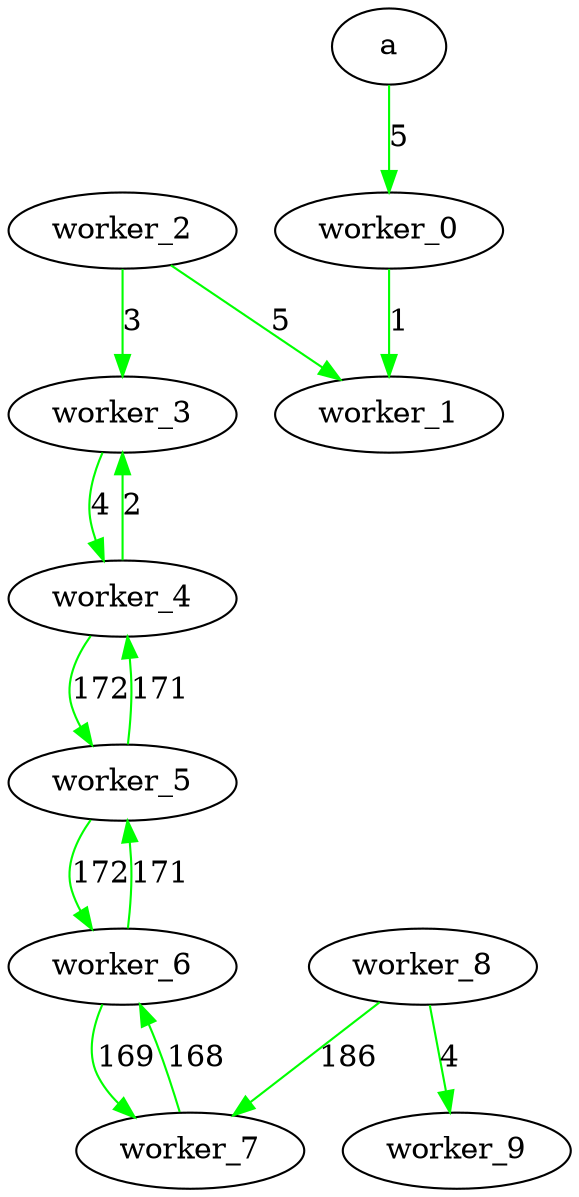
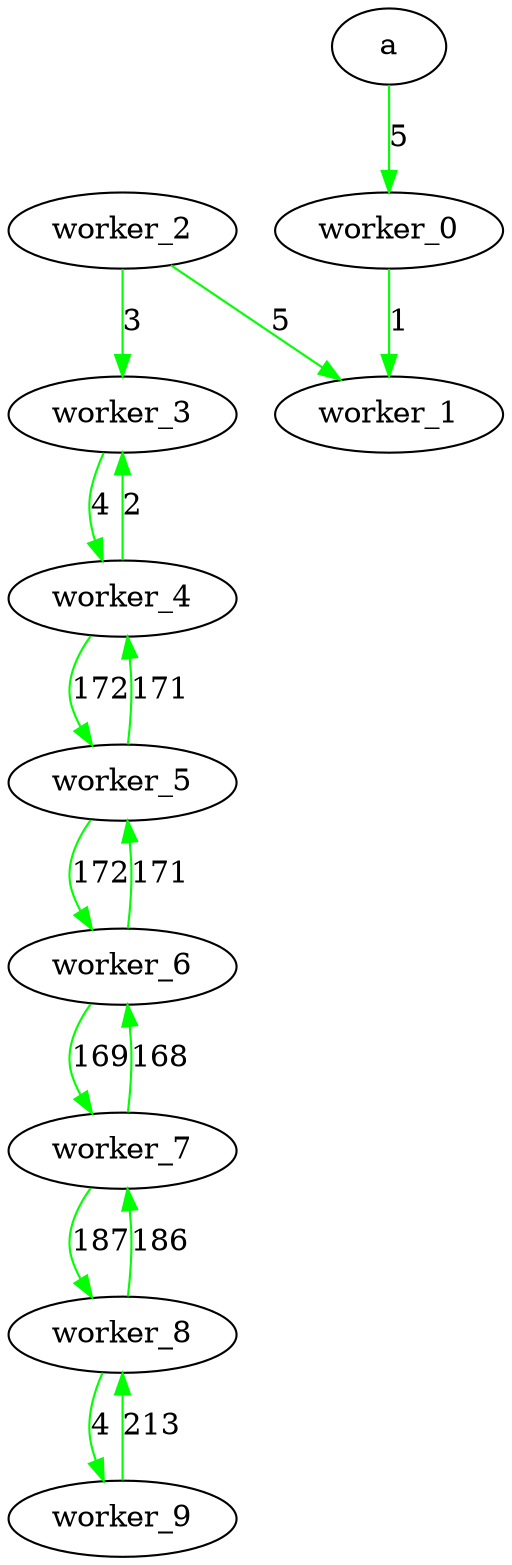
none -> (70, 1232)
none -> (123, 1437)
